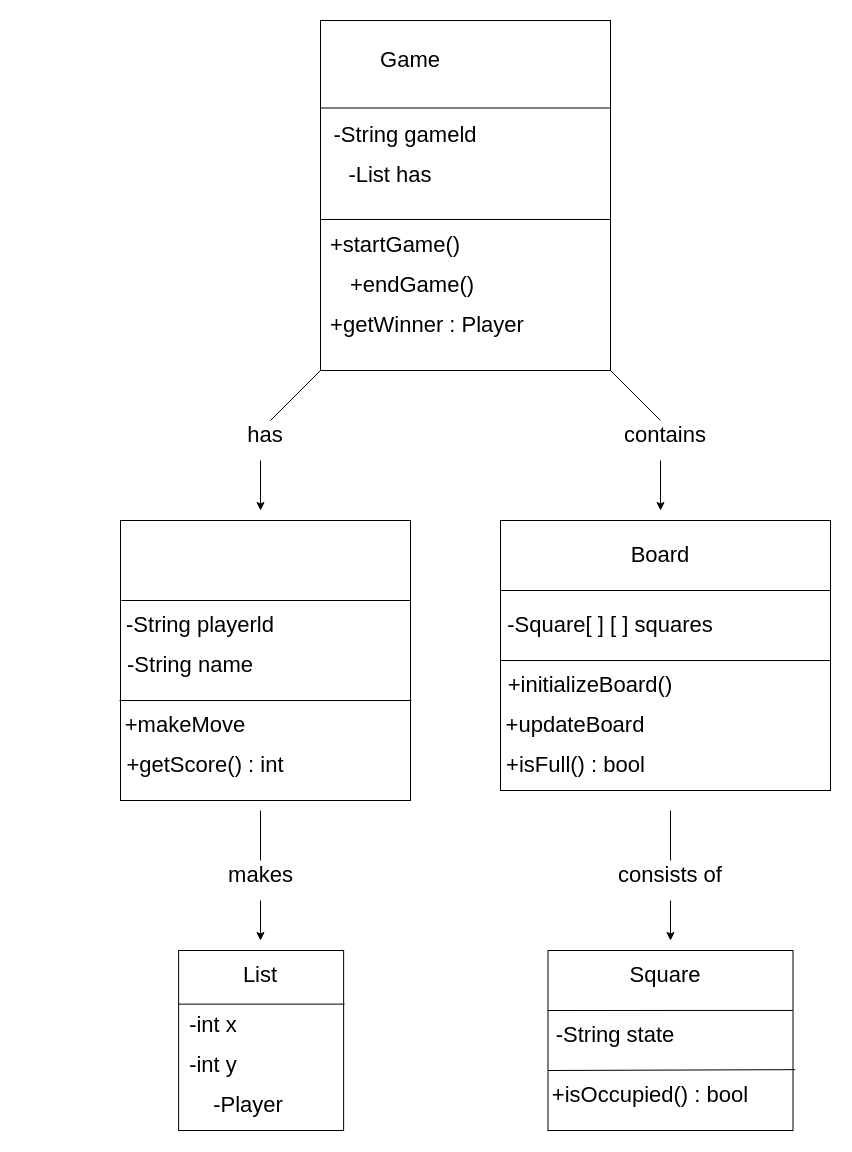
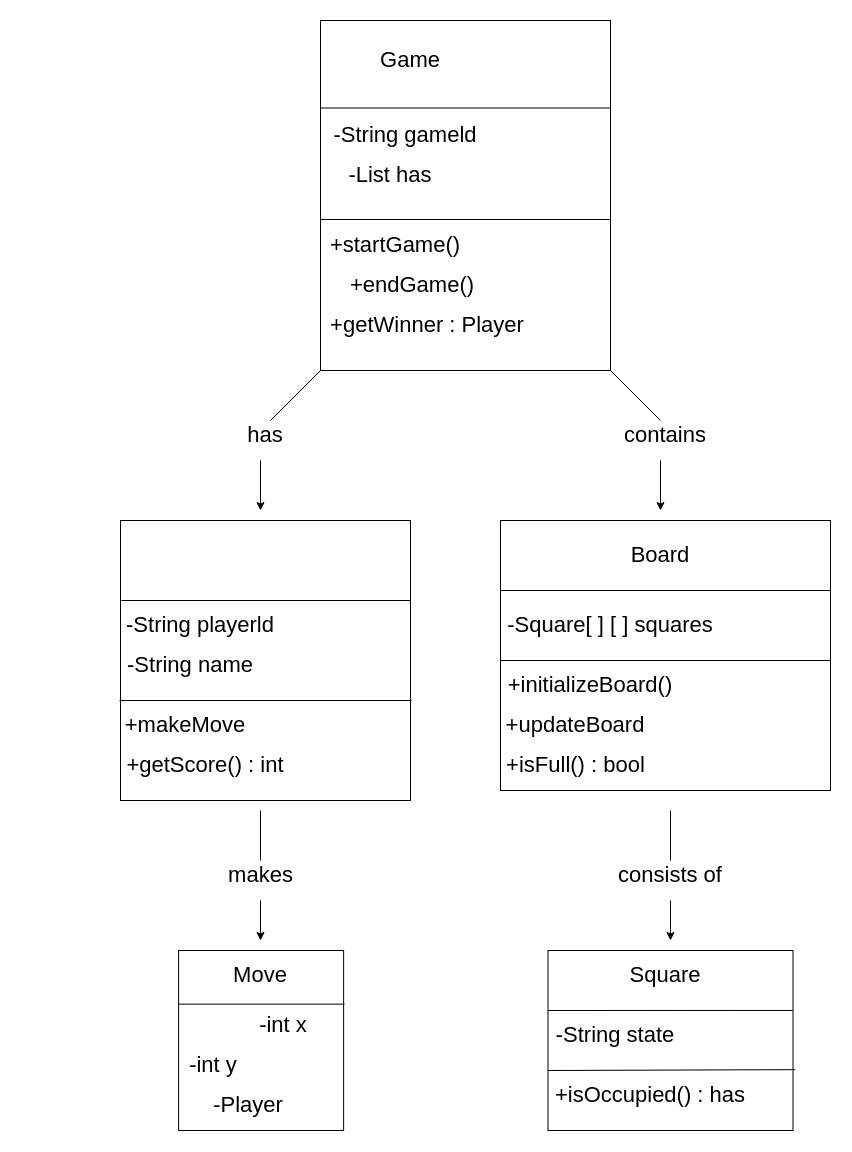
(261, 976) -> (261, 976)
(214, 1026) -> (284, 1026)
(651, 1096) -> (651, 1096)
